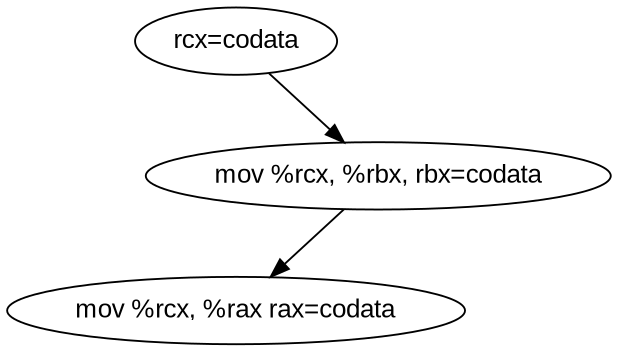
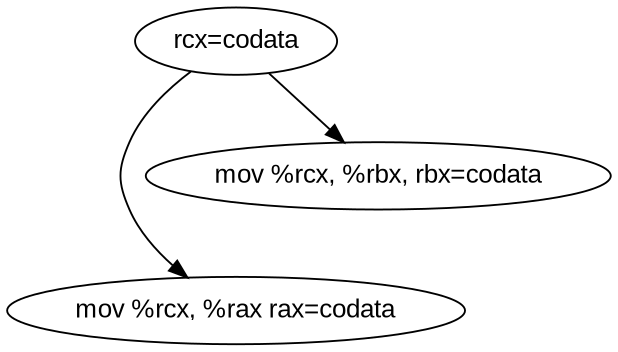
(314, 237) -> (122, 164)
